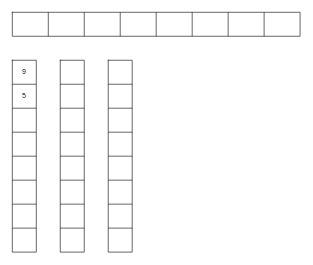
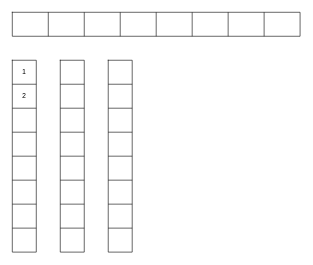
(24, 72) -> (24, 72)
(24, 96) -> (24, 96)
